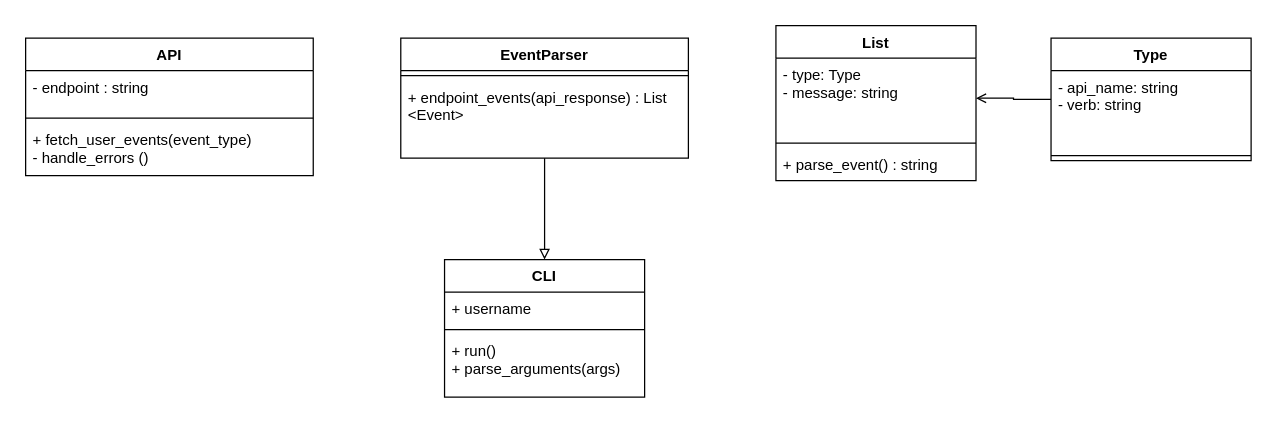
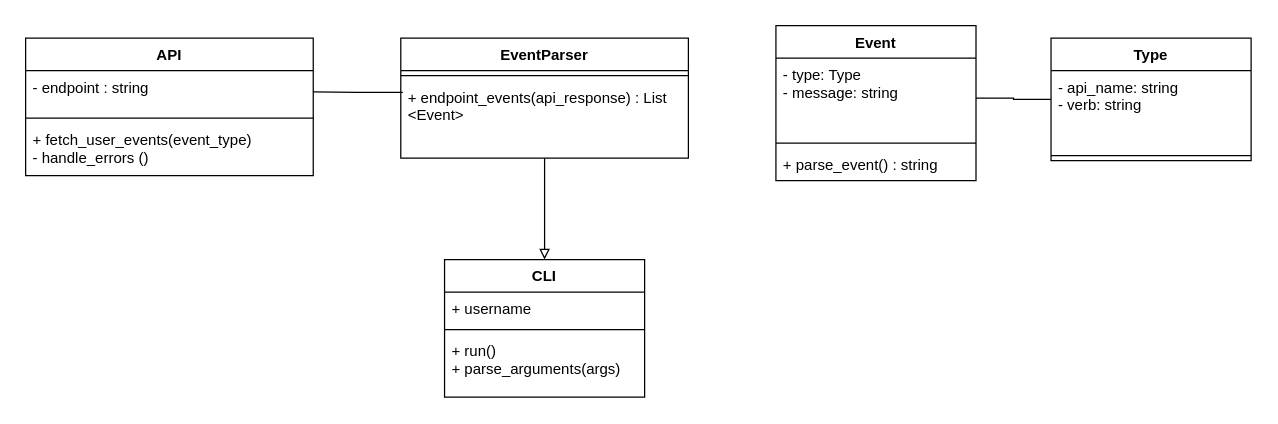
(876, 43) -> (876, 43)
none -> (359, 92)
(981, 98) -> (981, 98)
